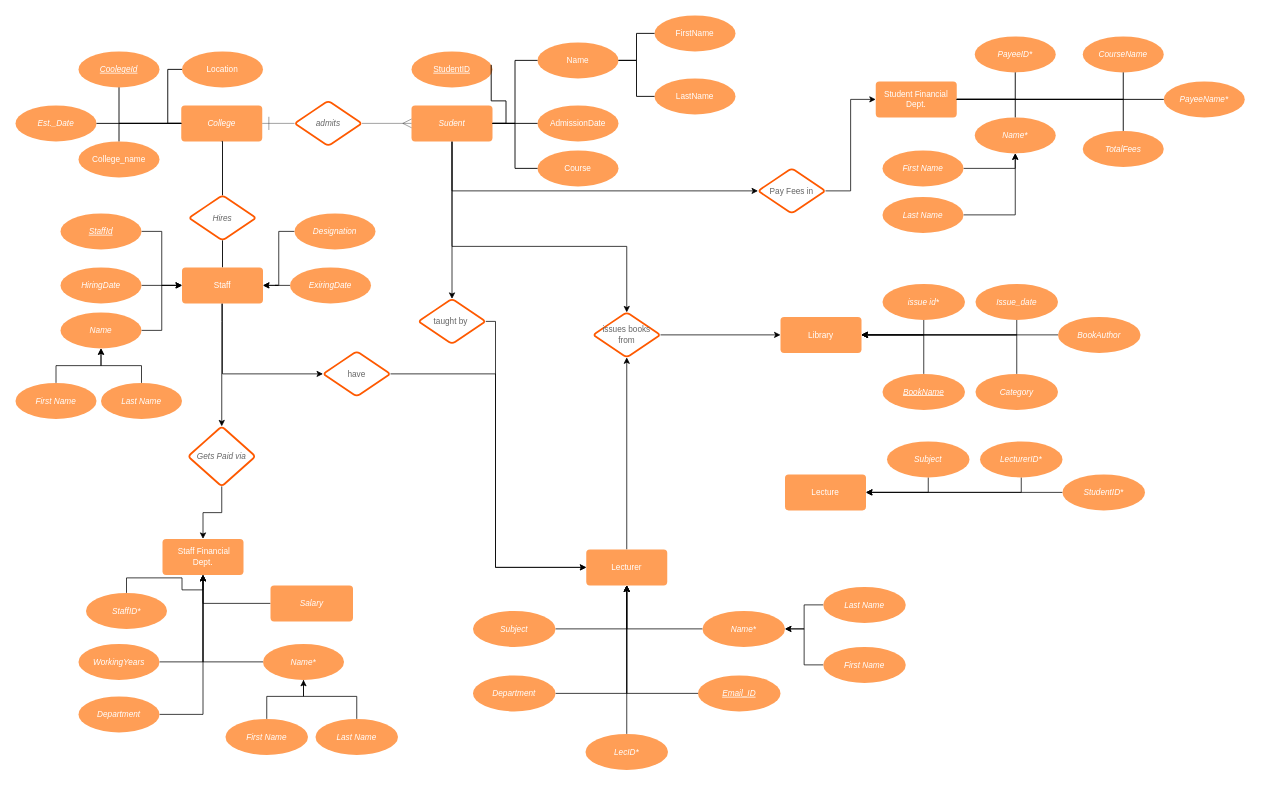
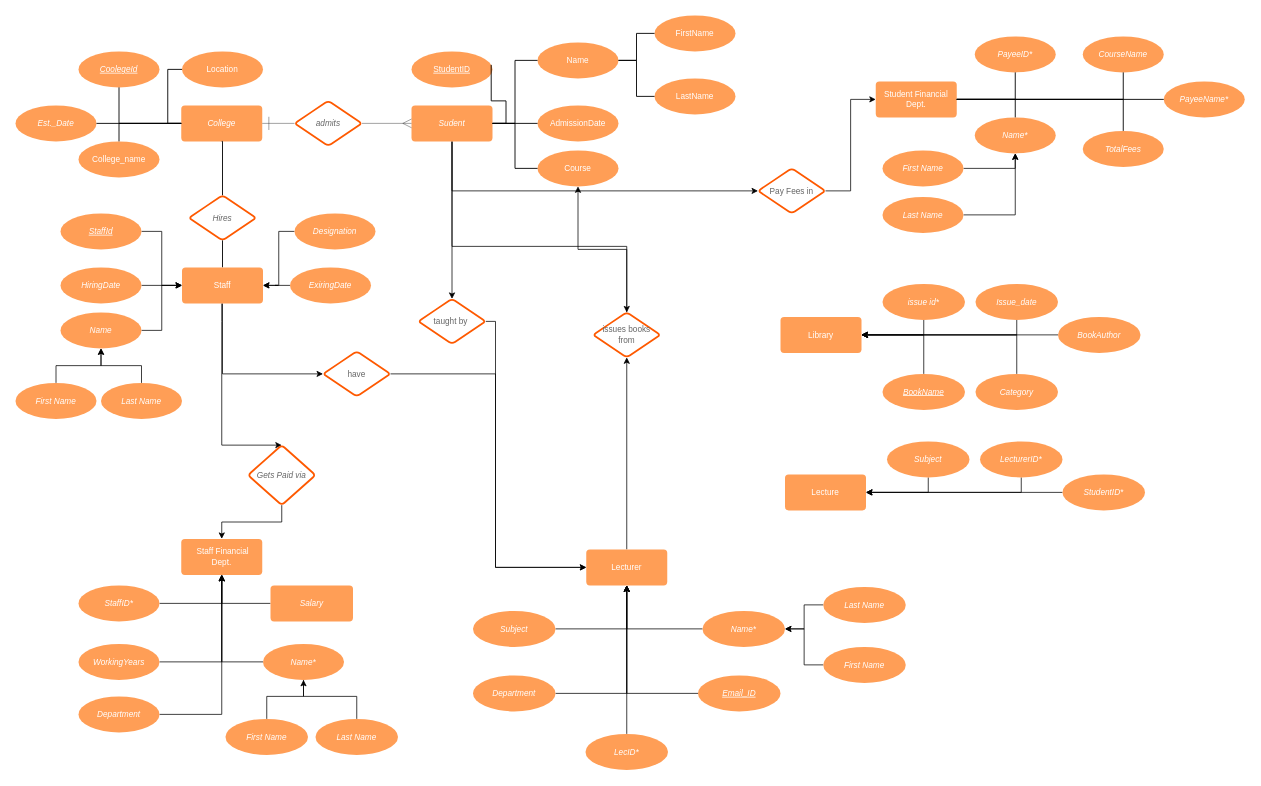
(774, 335) -> (578, 243)
(222, 456) -> (282, 475)
(203, 557) -> (222, 557)
(126, 611) -> (119, 603)
